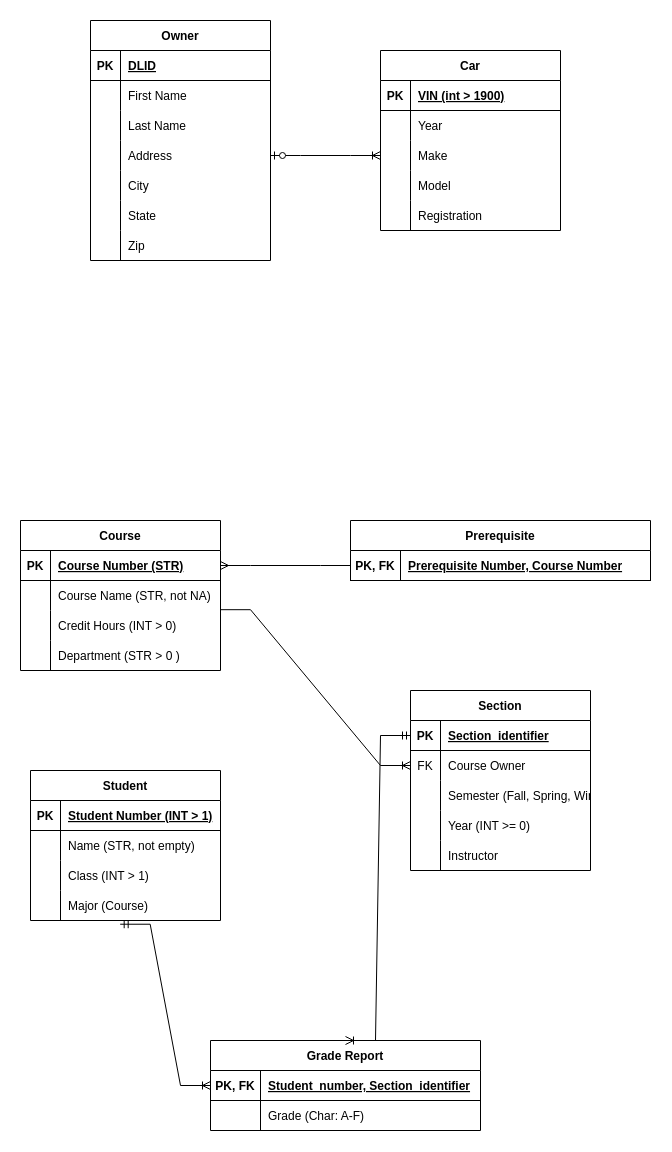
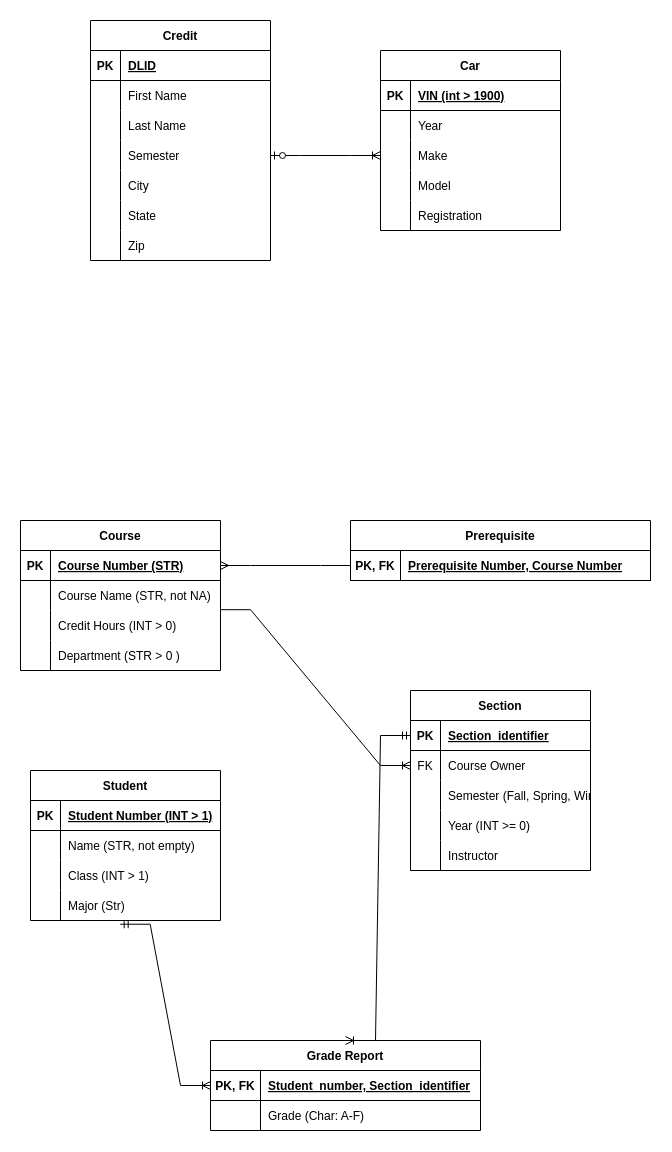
(180, 36) -> (180, 36)
(152, 156) -> (155, 156)
(113, 906) -> (103, 906)
